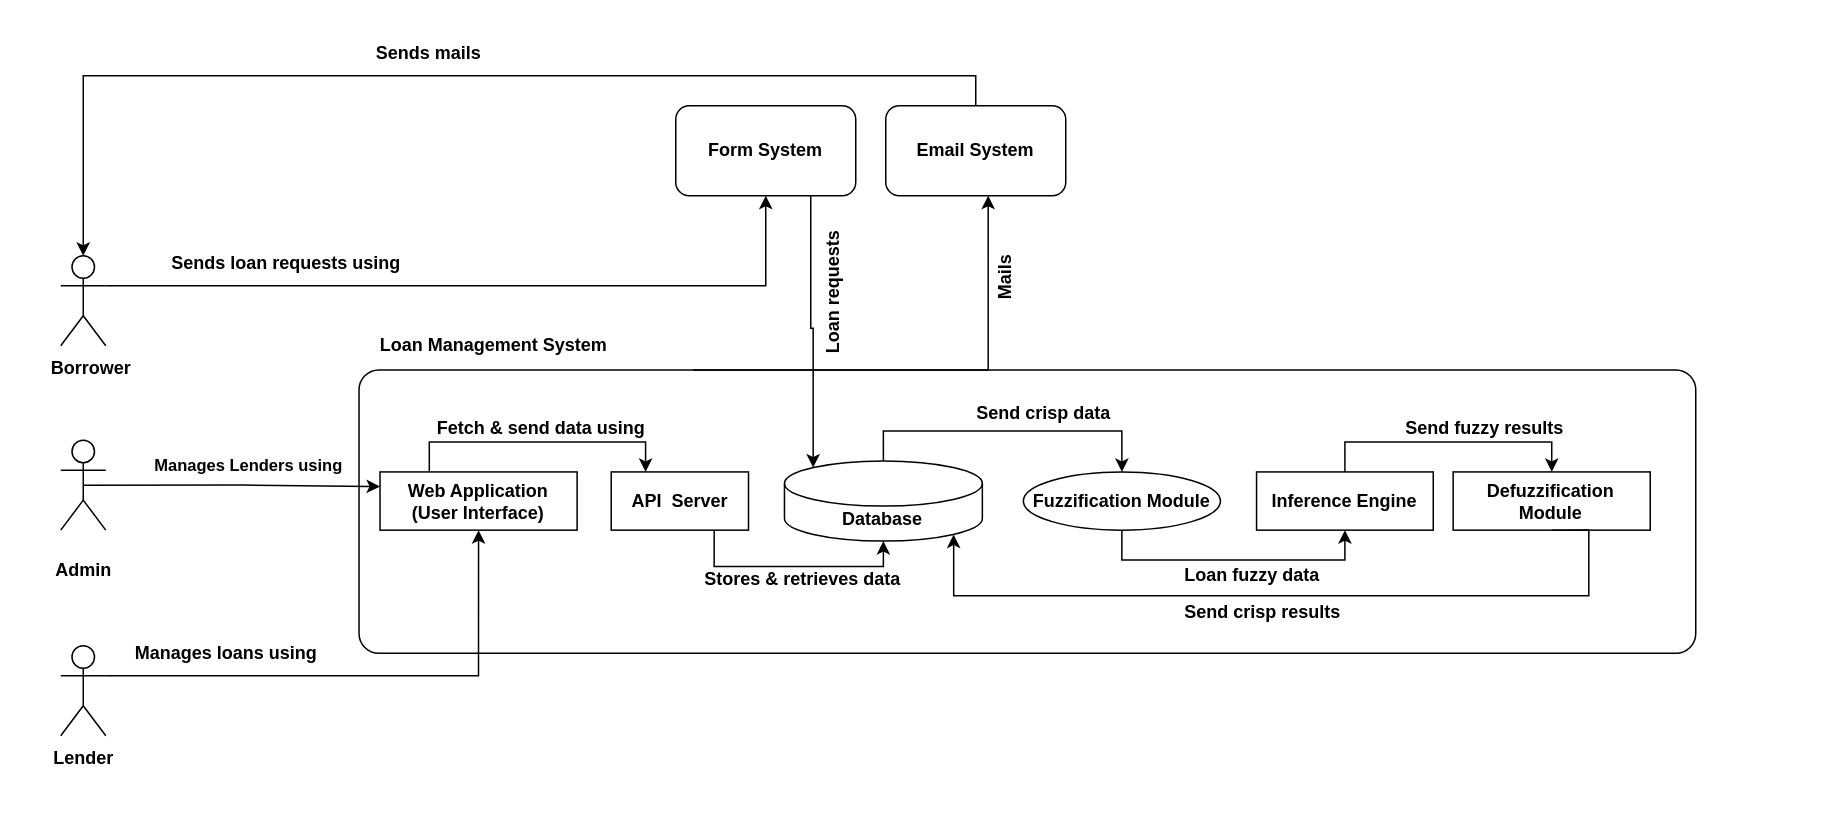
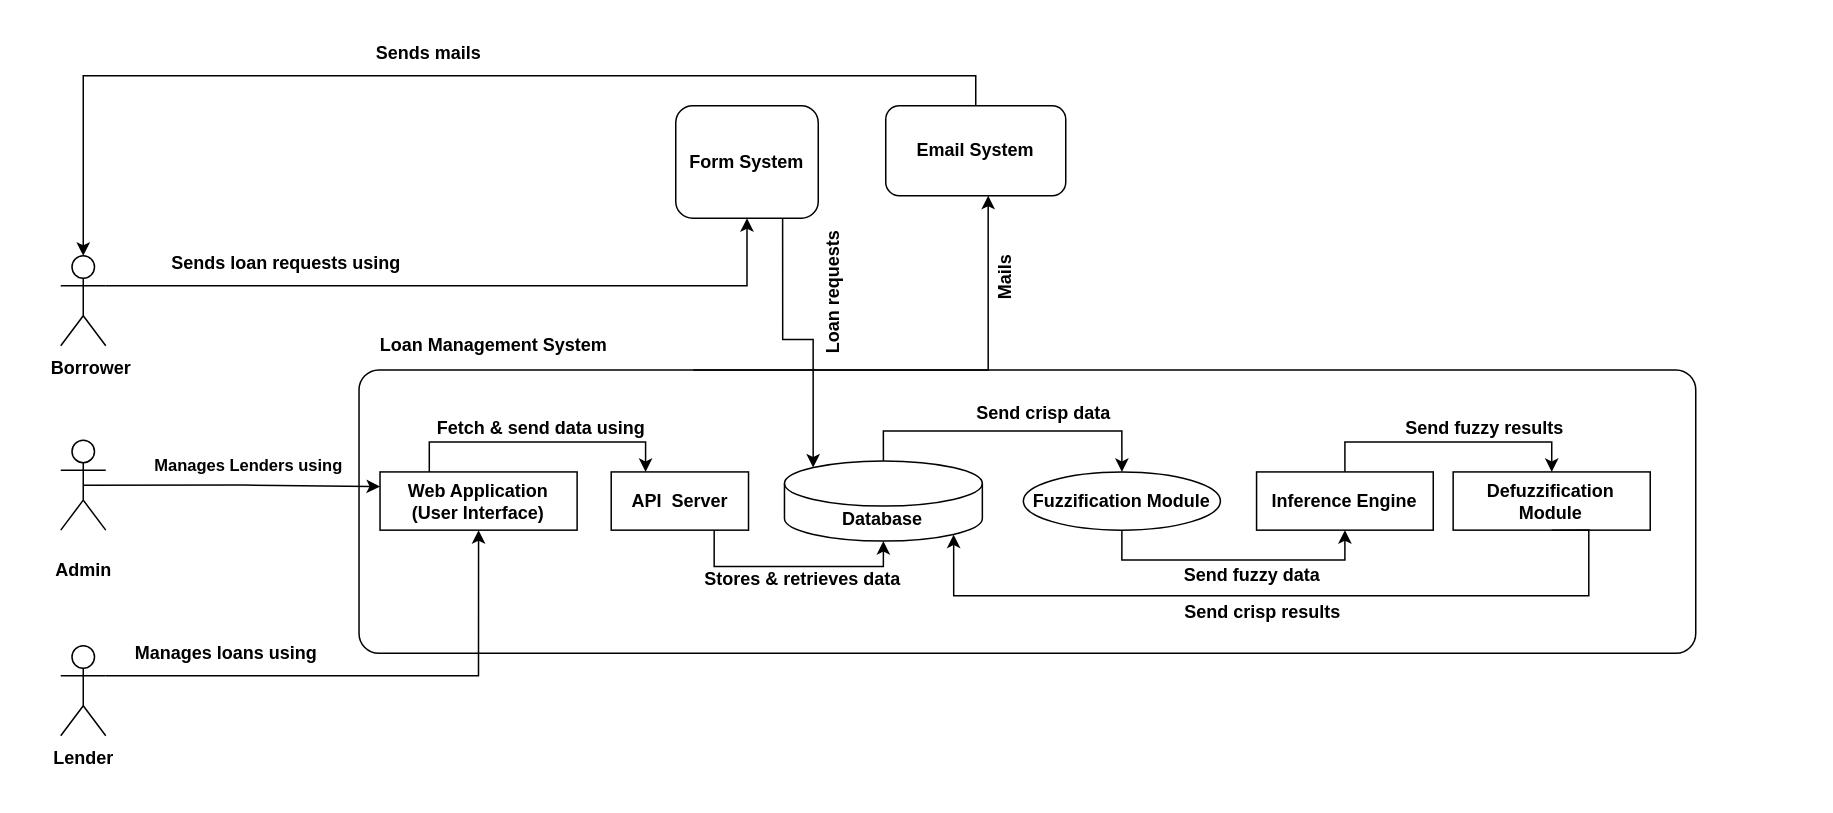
(766, 151) -> (747, 162)
(1253, 575) -> (1253, 575)
